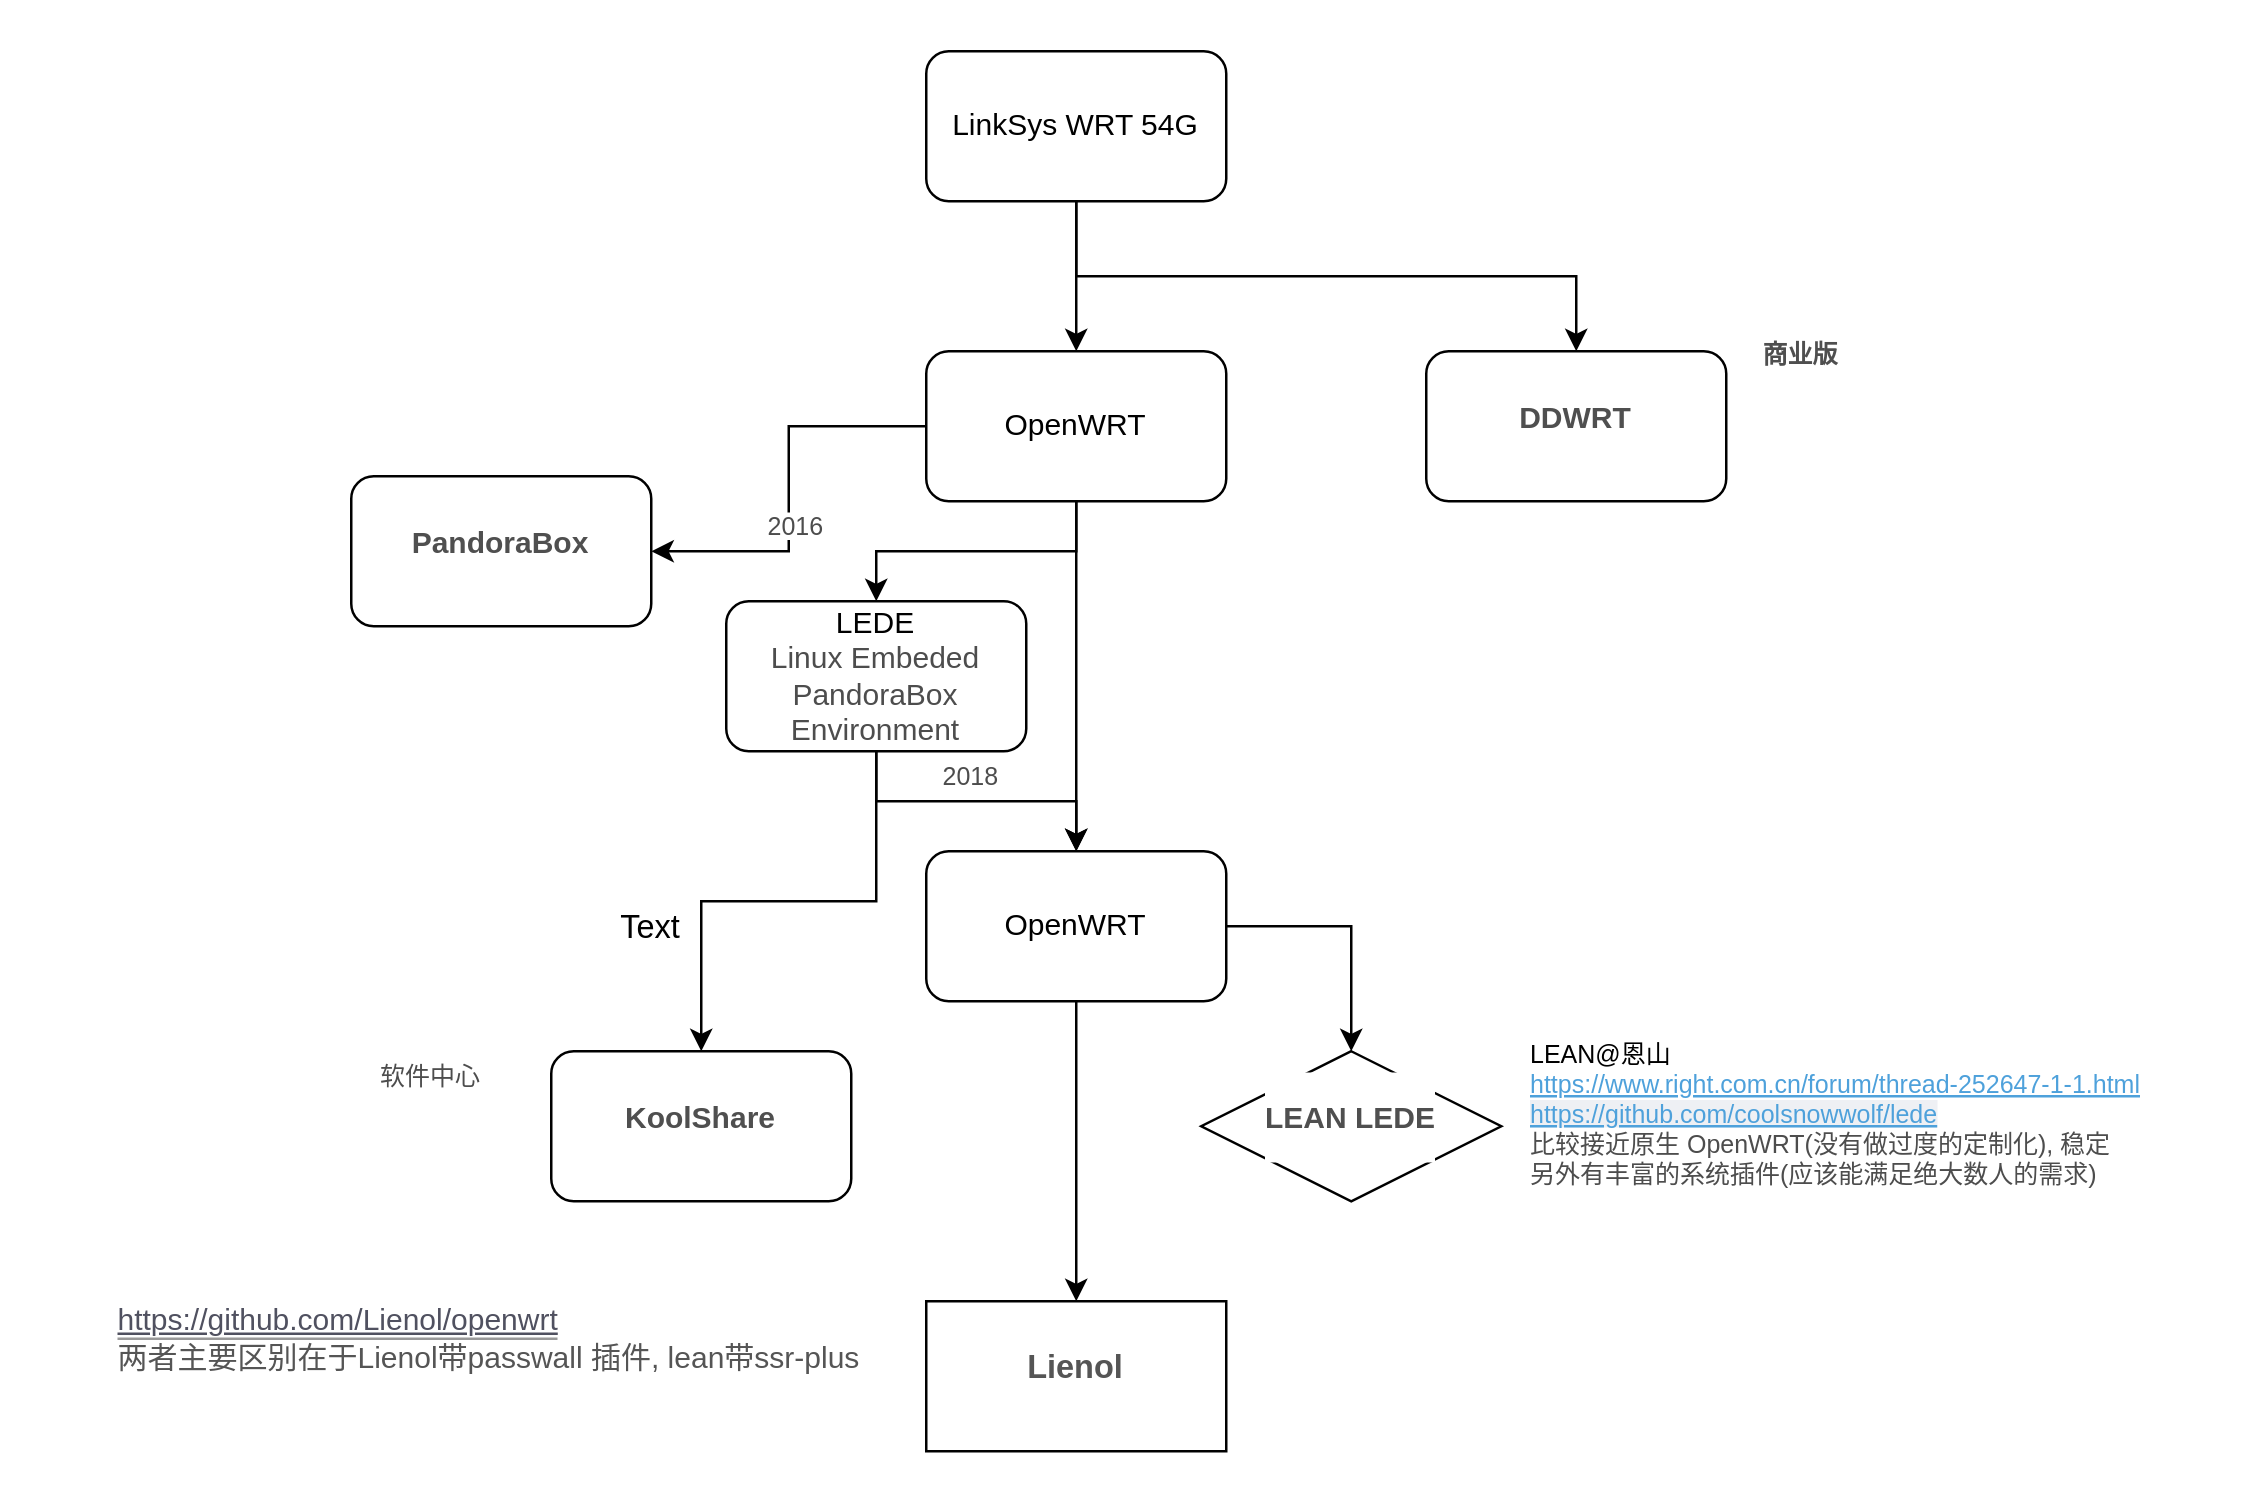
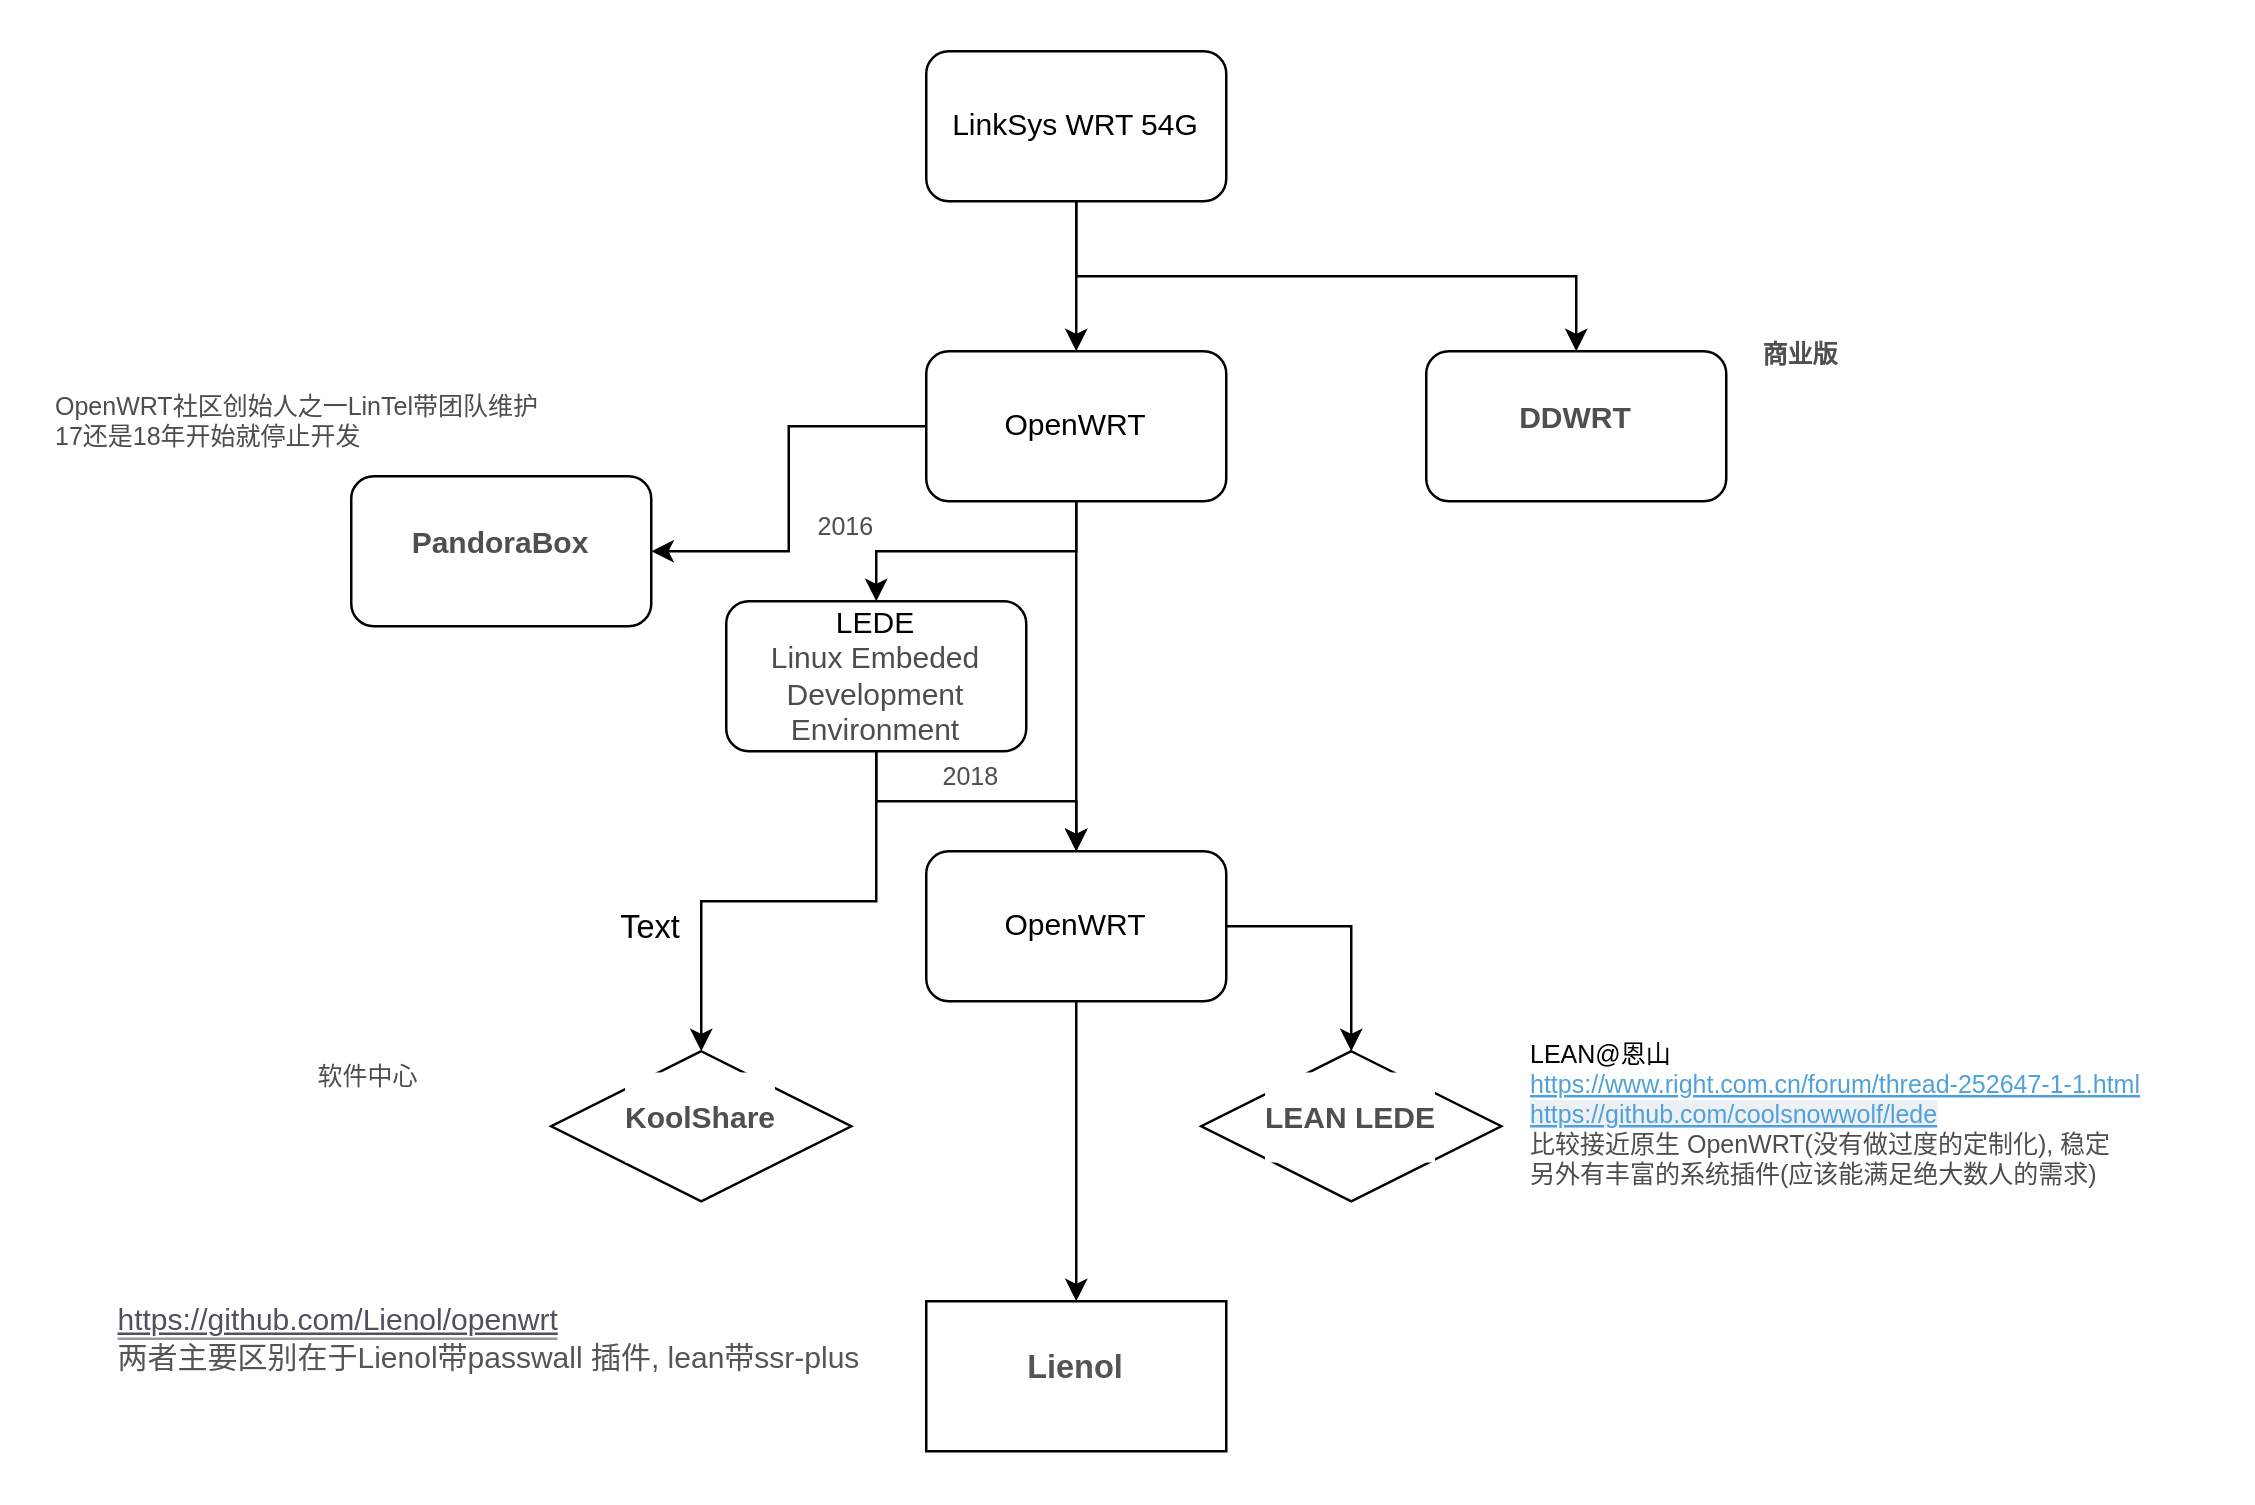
none -> (314, 414)
(826, 526) -> (876, 526)
(876, 676) -> (876, 676)
(439, 1076) -> (376, 1076)
(701, 1126) -> (701, 1126)
